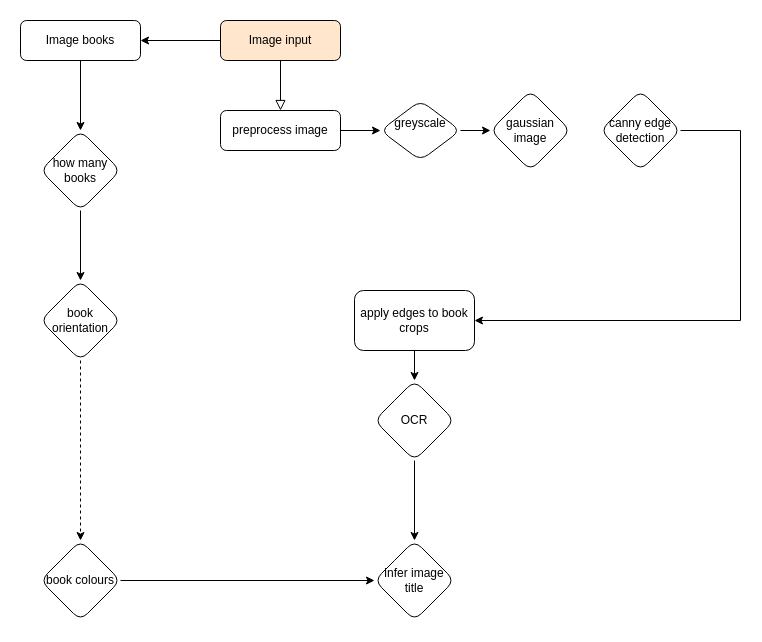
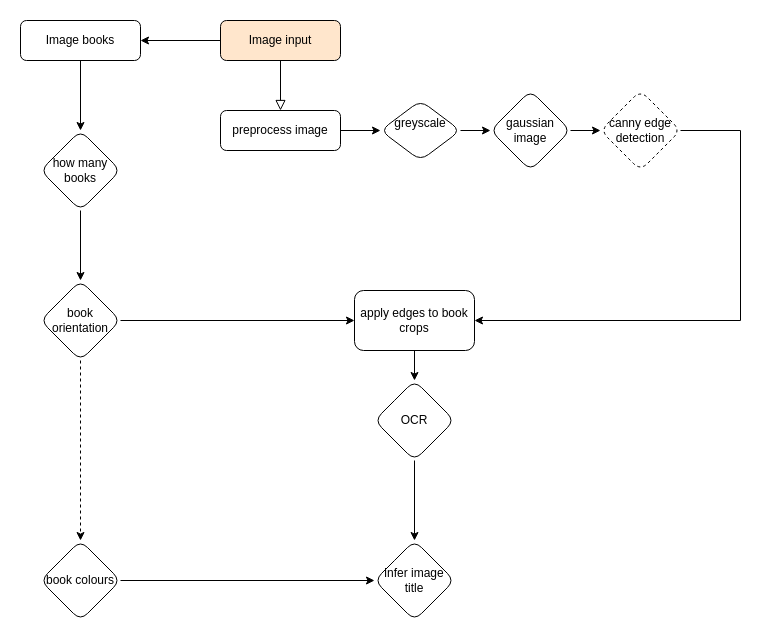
none -> (590, 131)
(641, 131) -> (641, 131)
none -> (234, 321)
